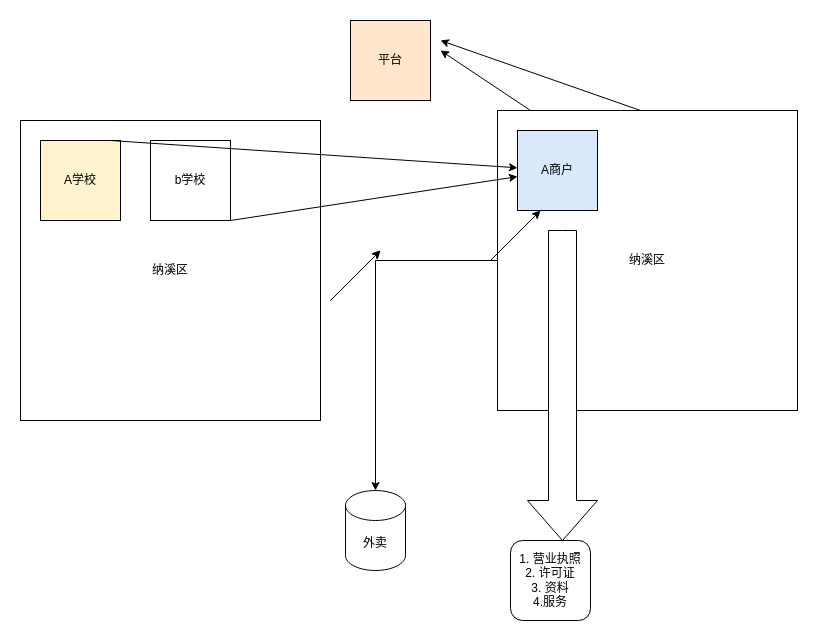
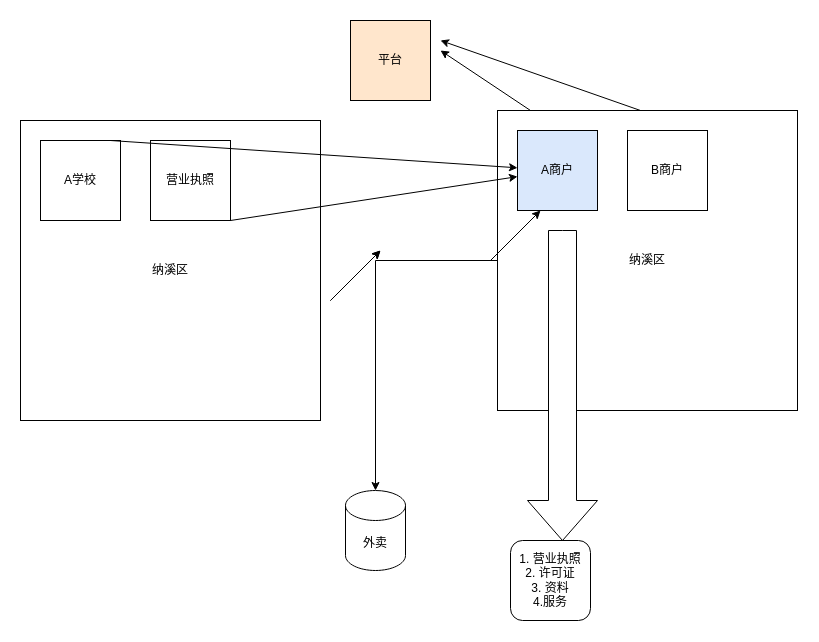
none -> (668, 171)
(81, 181) -> (81, 181)
(191, 181) -> (191, 181)
